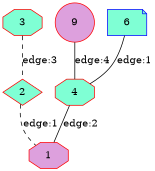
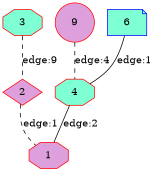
(40, 61) -> (40, 61)
(75, 61) -> (75, 61)
(23, 92) -> (23, 92)
